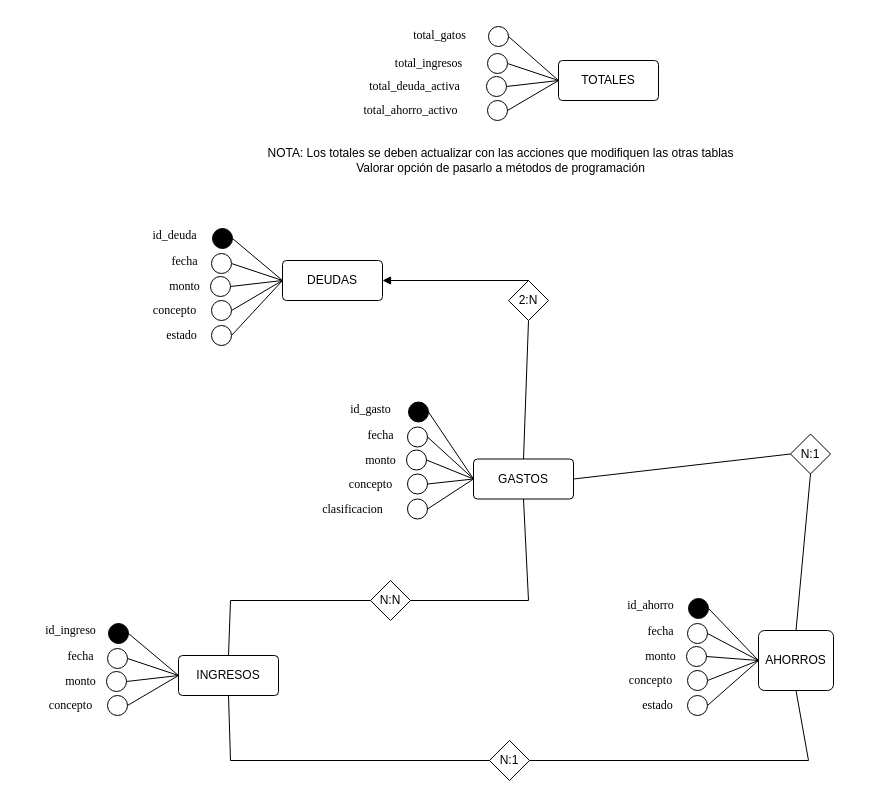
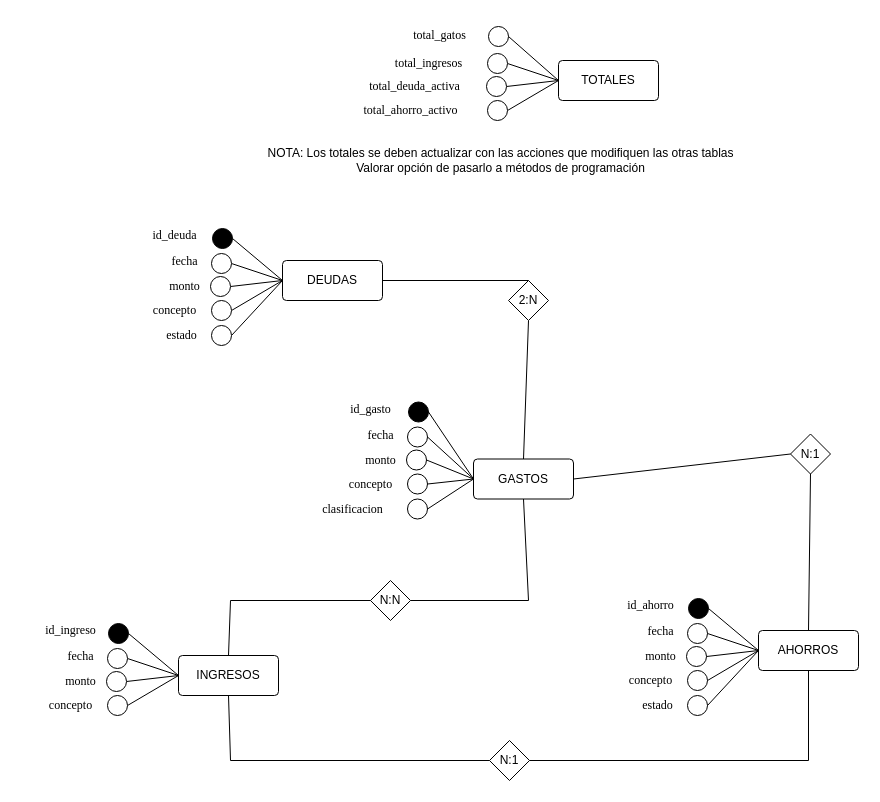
(392, 281) -> (389, 281)
(796, 661) -> (809, 651)
